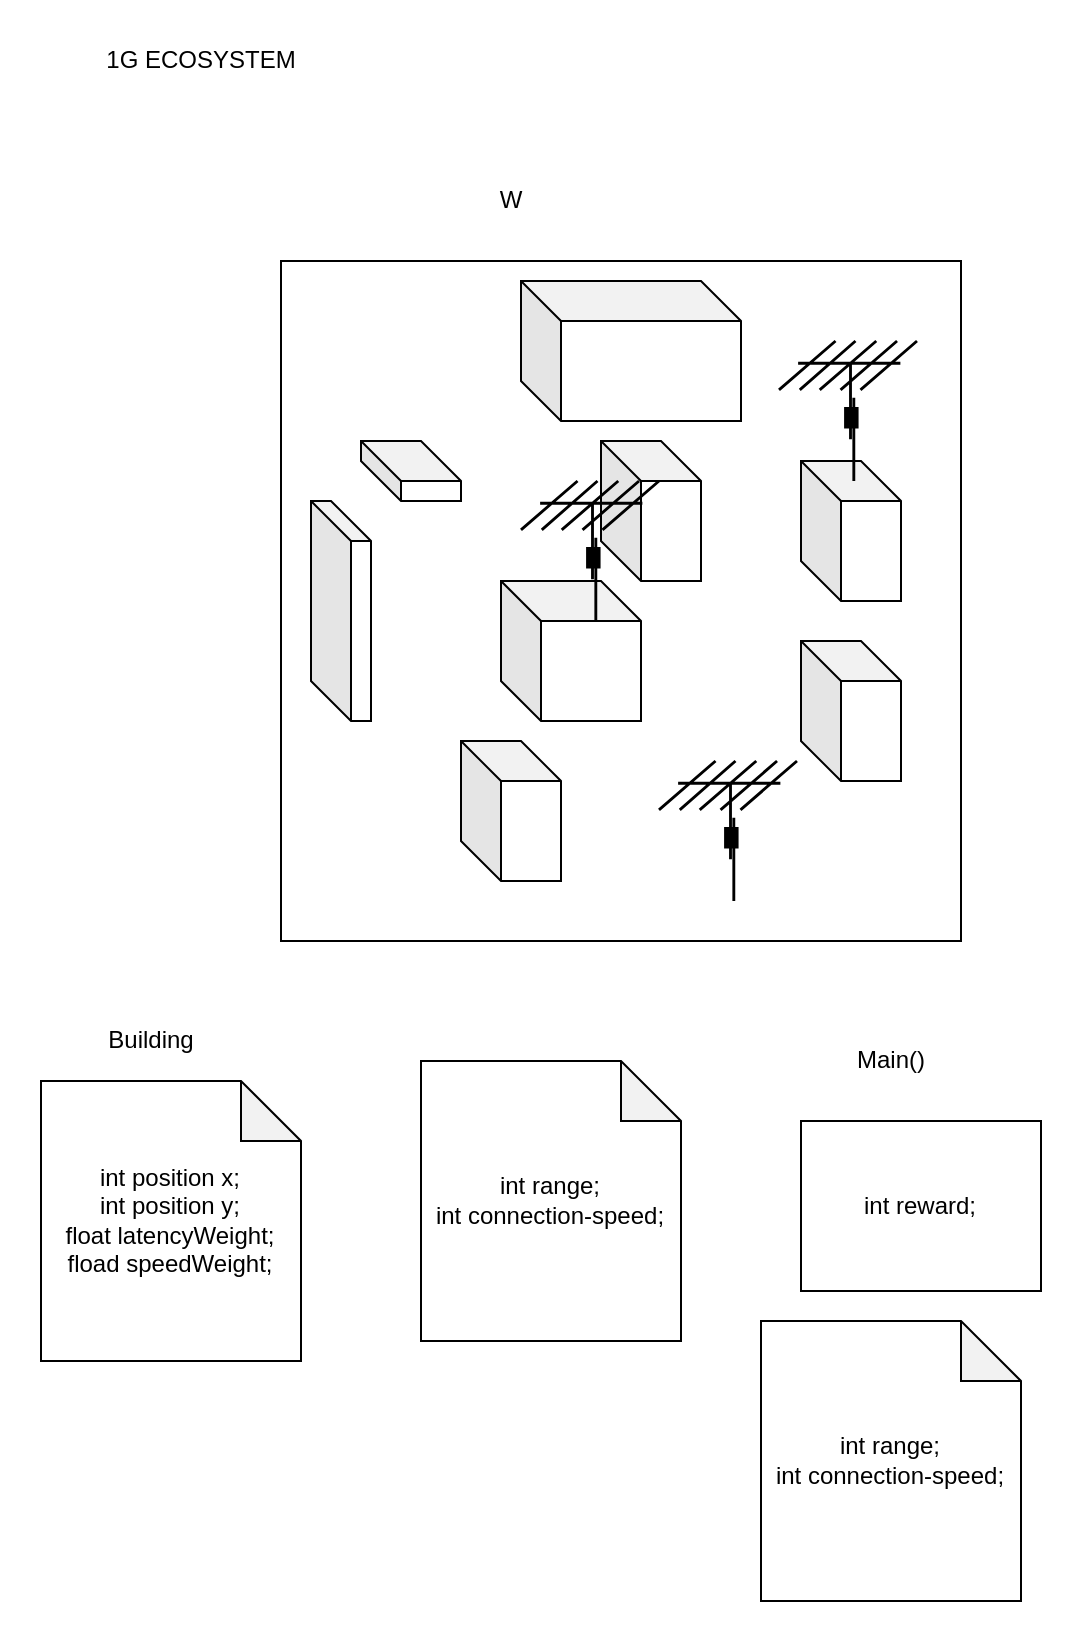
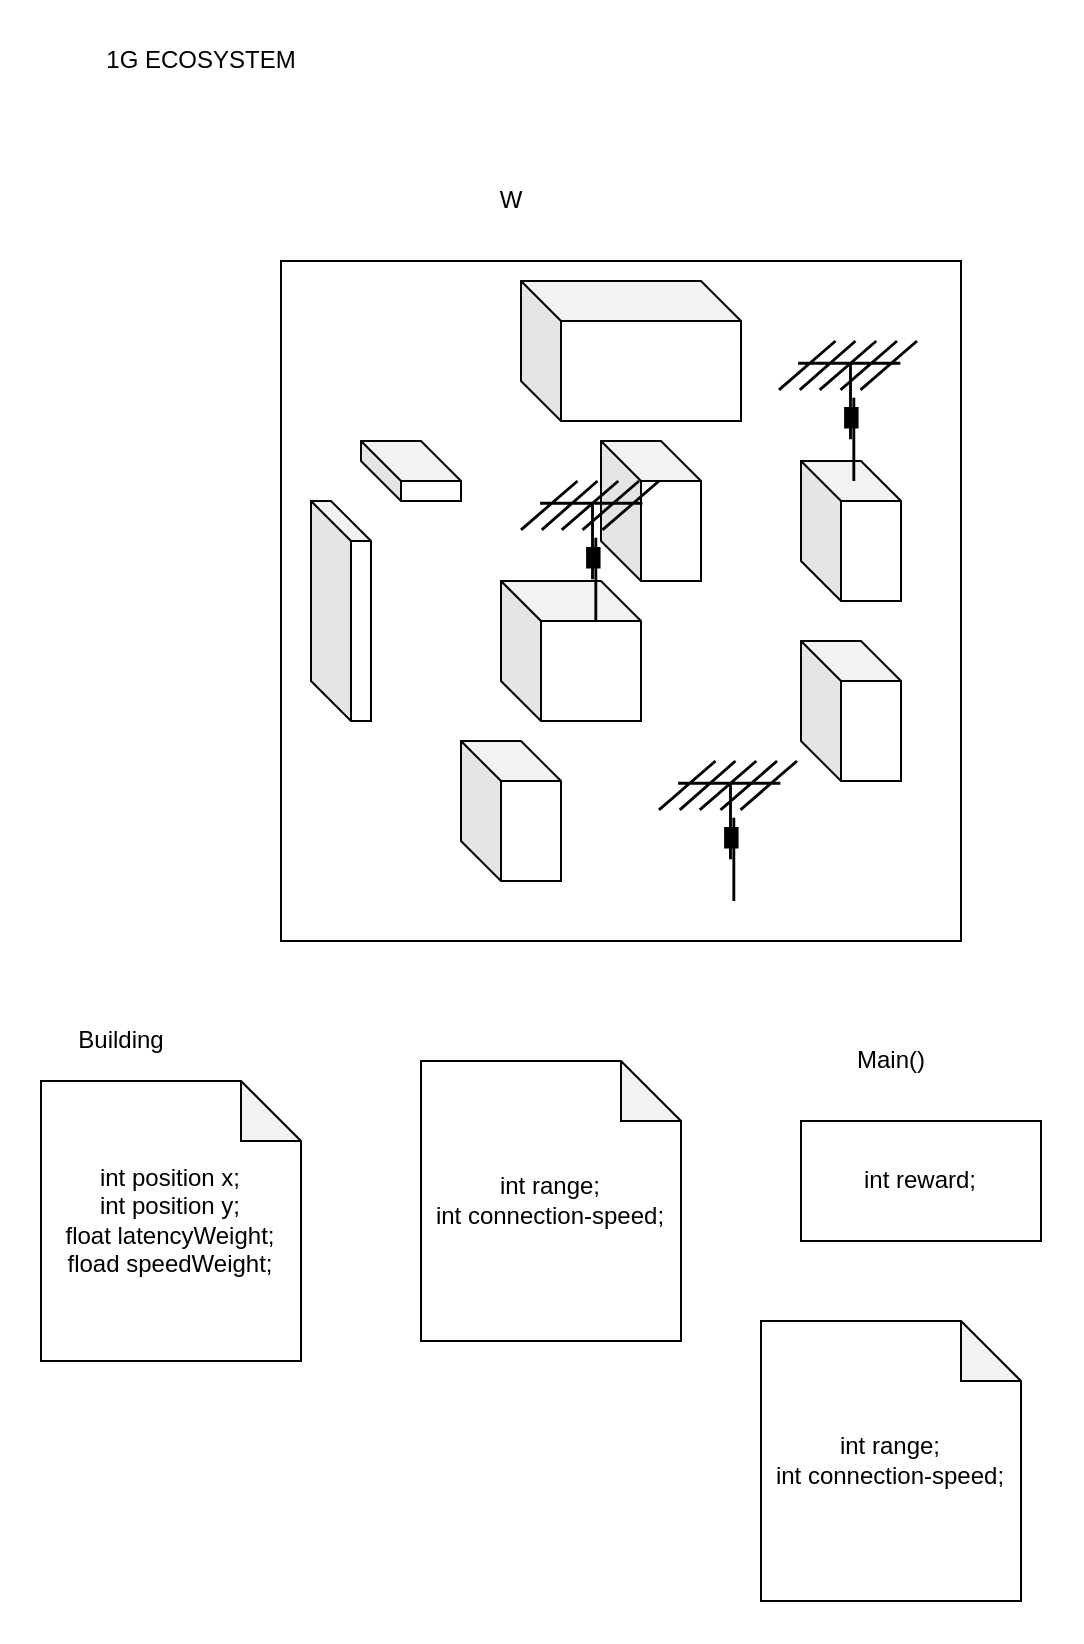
(151, 1041) -> (121, 1041)
(921, 1206) -> (921, 1181)
